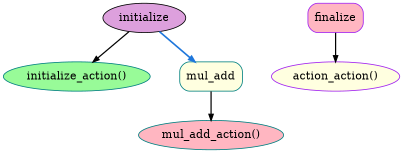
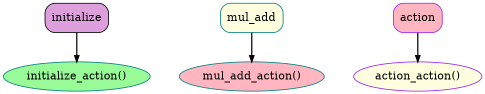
(144, 18) -> (77, 18)
(336, 18) -> (418, 18)
(175, 45) -> none
